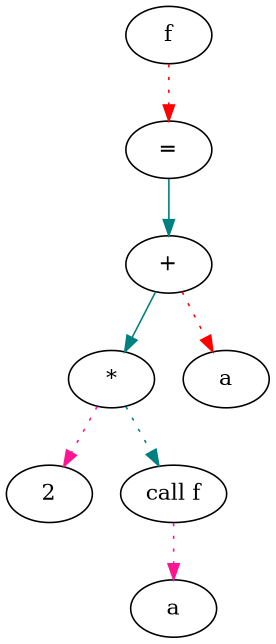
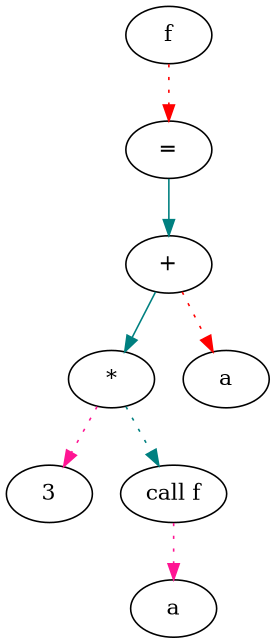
(49, 494) -> (49, 494)
